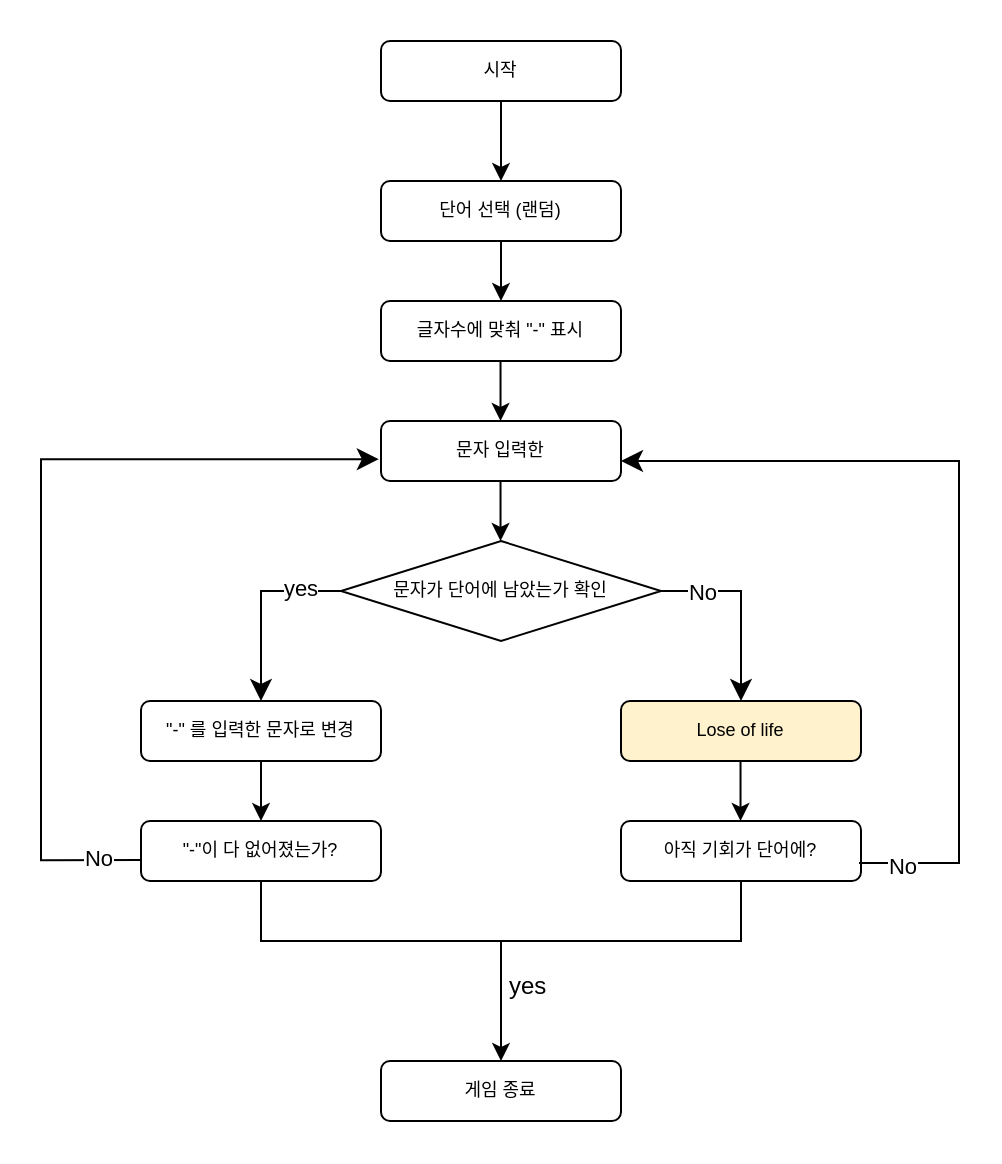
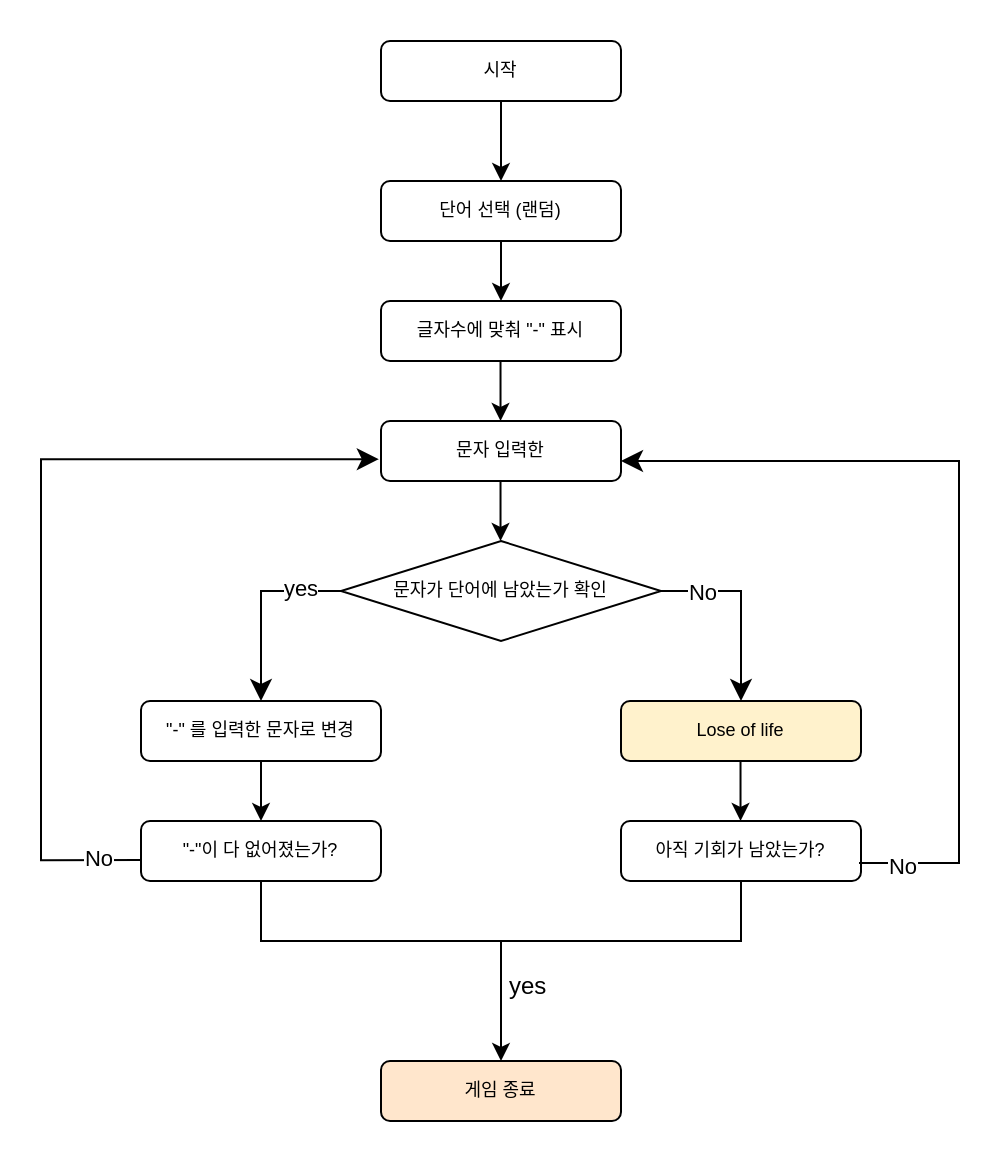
(741, 851) -> (741, 851)
(501, 1091) -> (501, 1091)
